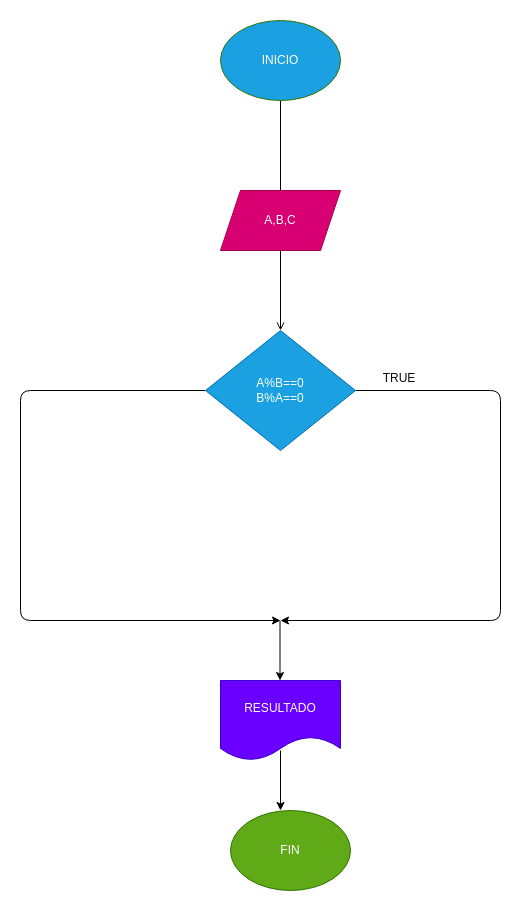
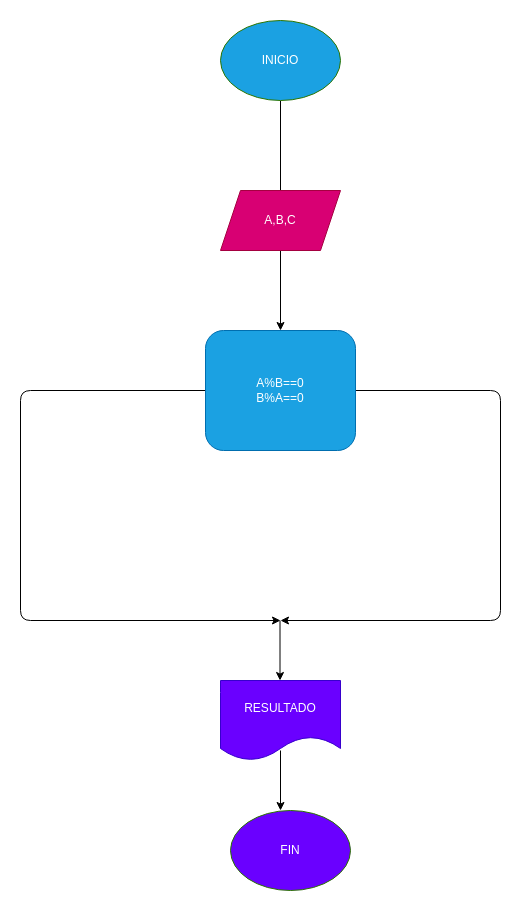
(281, 324) -> (281, 322)
(400, 379) -> none
(281, 391) -> (281, 391)
(291, 851) -> (291, 851)
